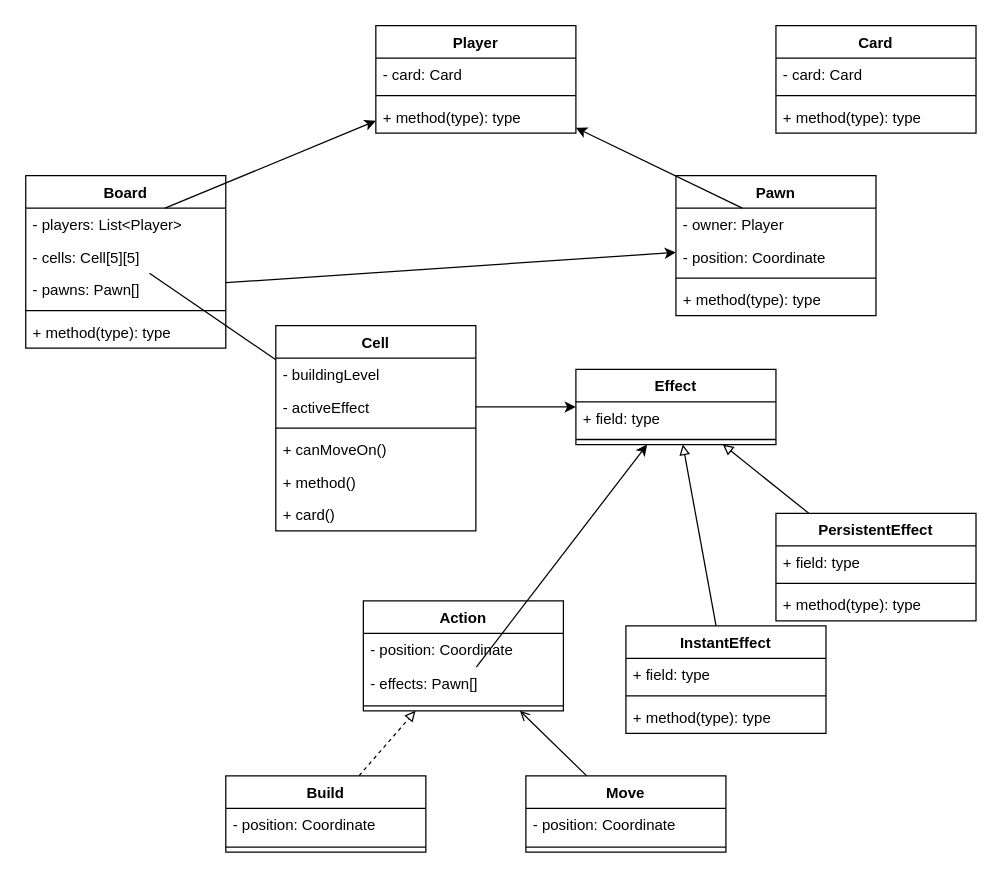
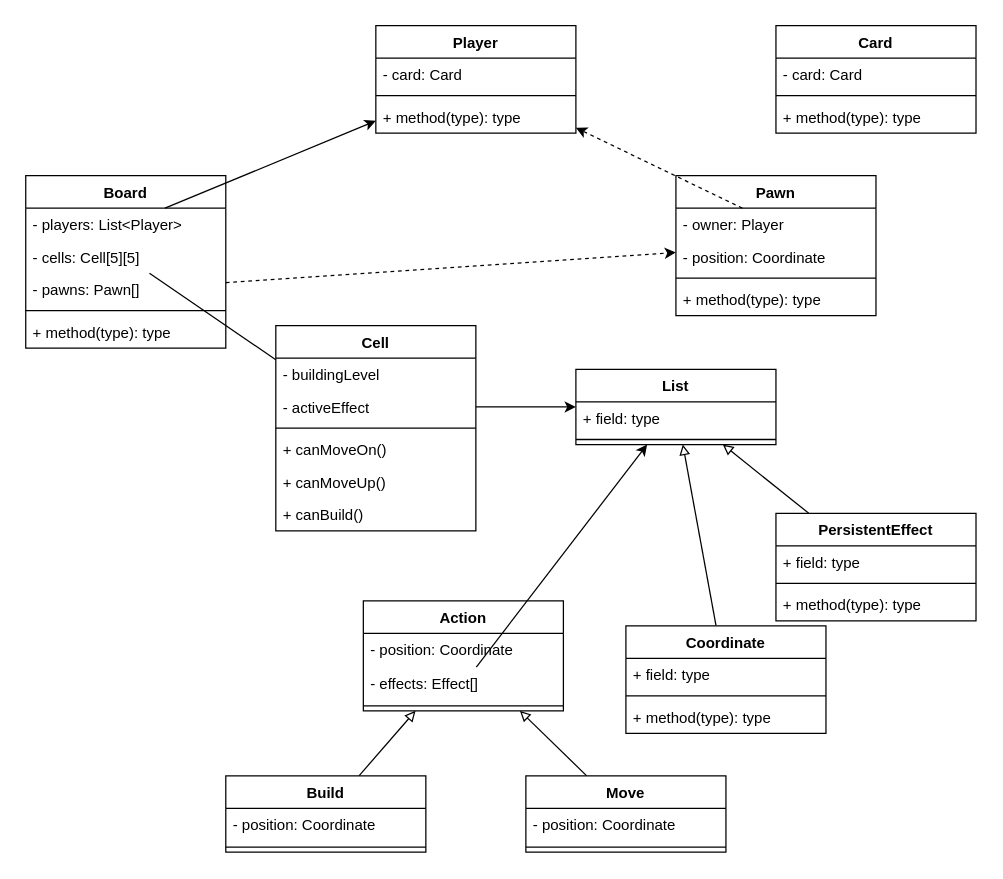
(662, 170) -> (662, 170)
(447, 268) -> (447, 268)
(675, 386) -> (675, 386)
(323, 483) -> (335, 483)
(314, 515) -> (327, 515)
(725, 643) -> (725, 643)
(436, 684) -> (444, 684)
(525, 716) -> (528, 718)
(384, 747) -> (384, 747)
